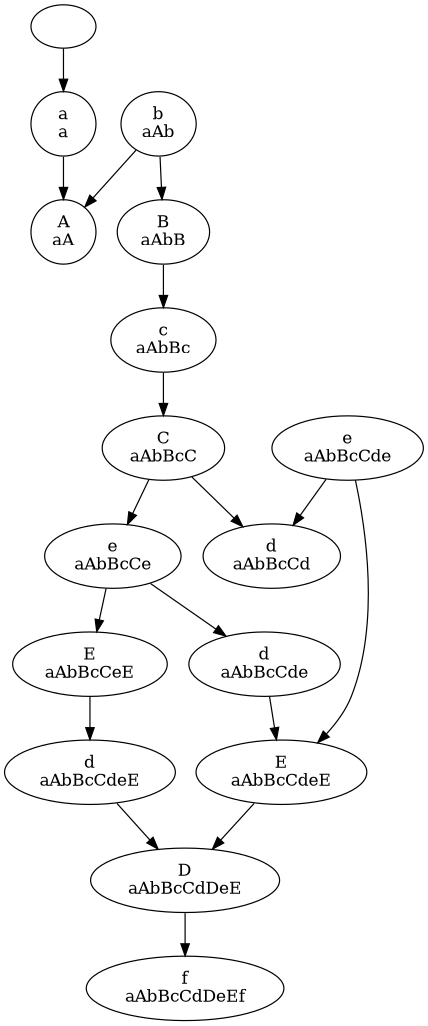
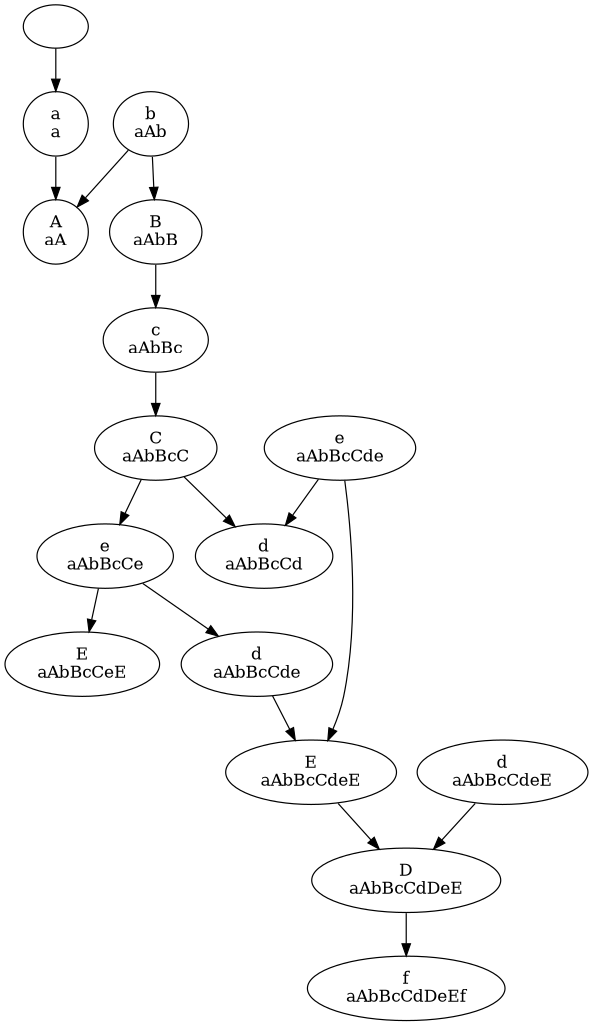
(90, 712) -> none
